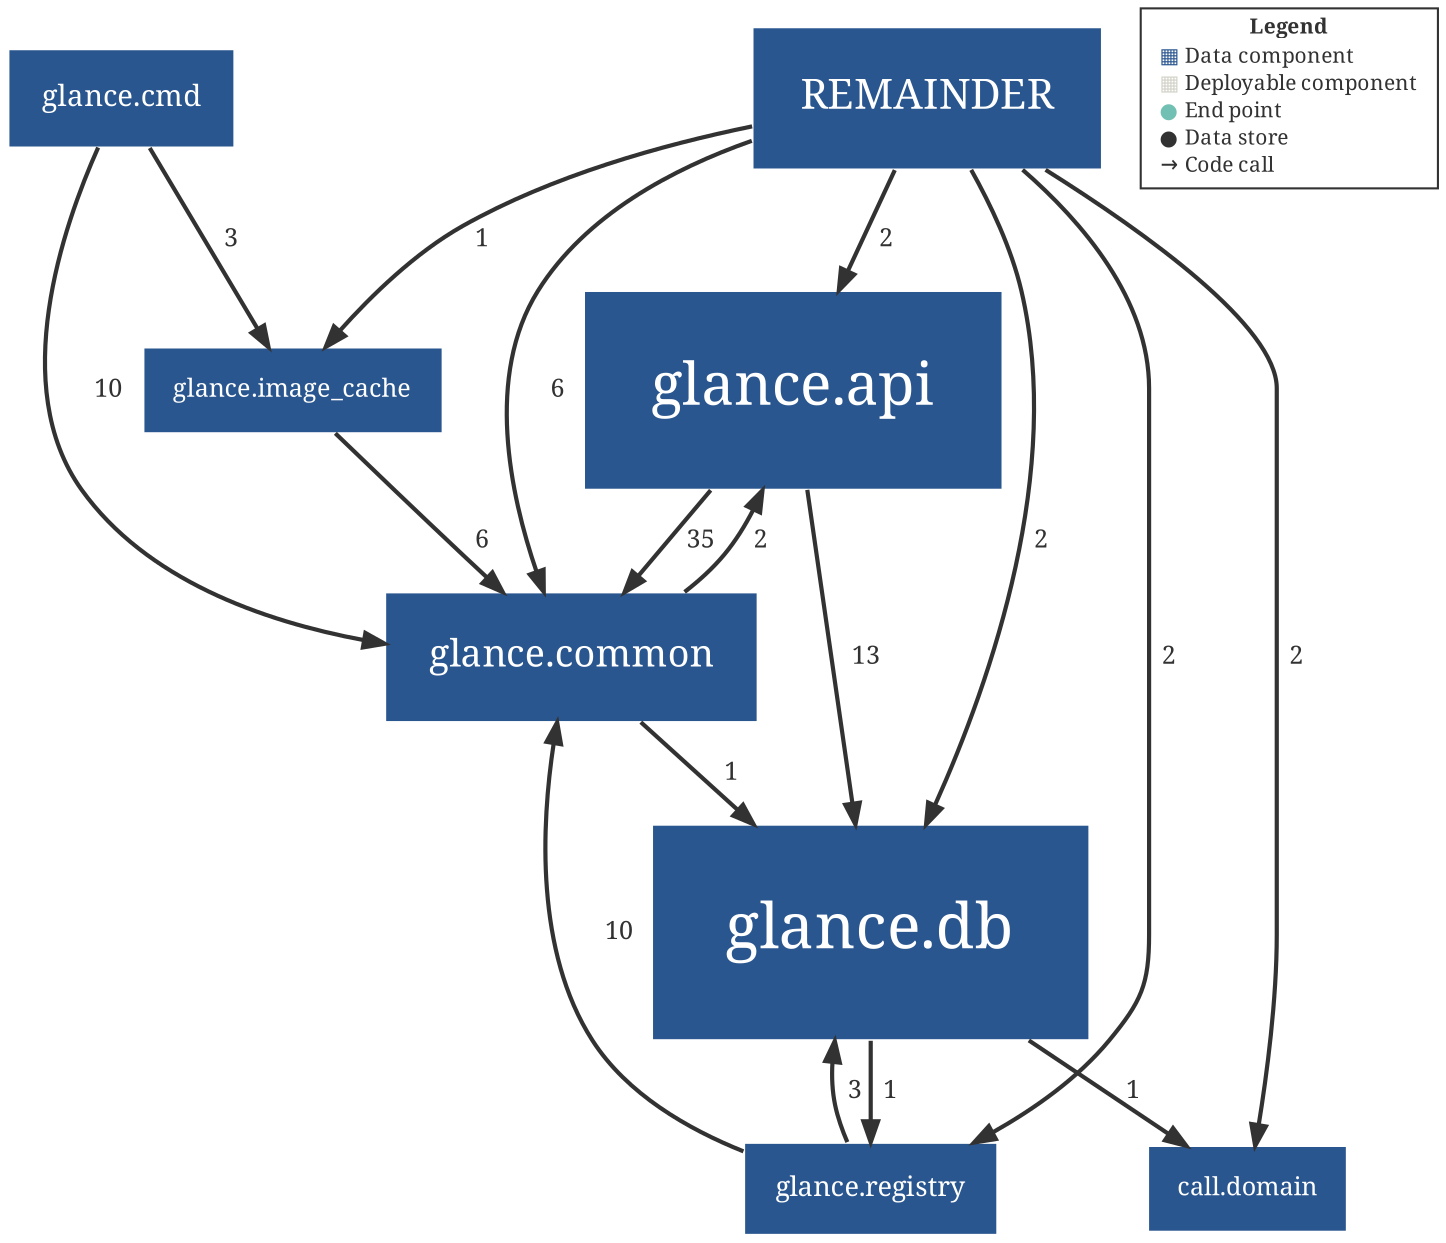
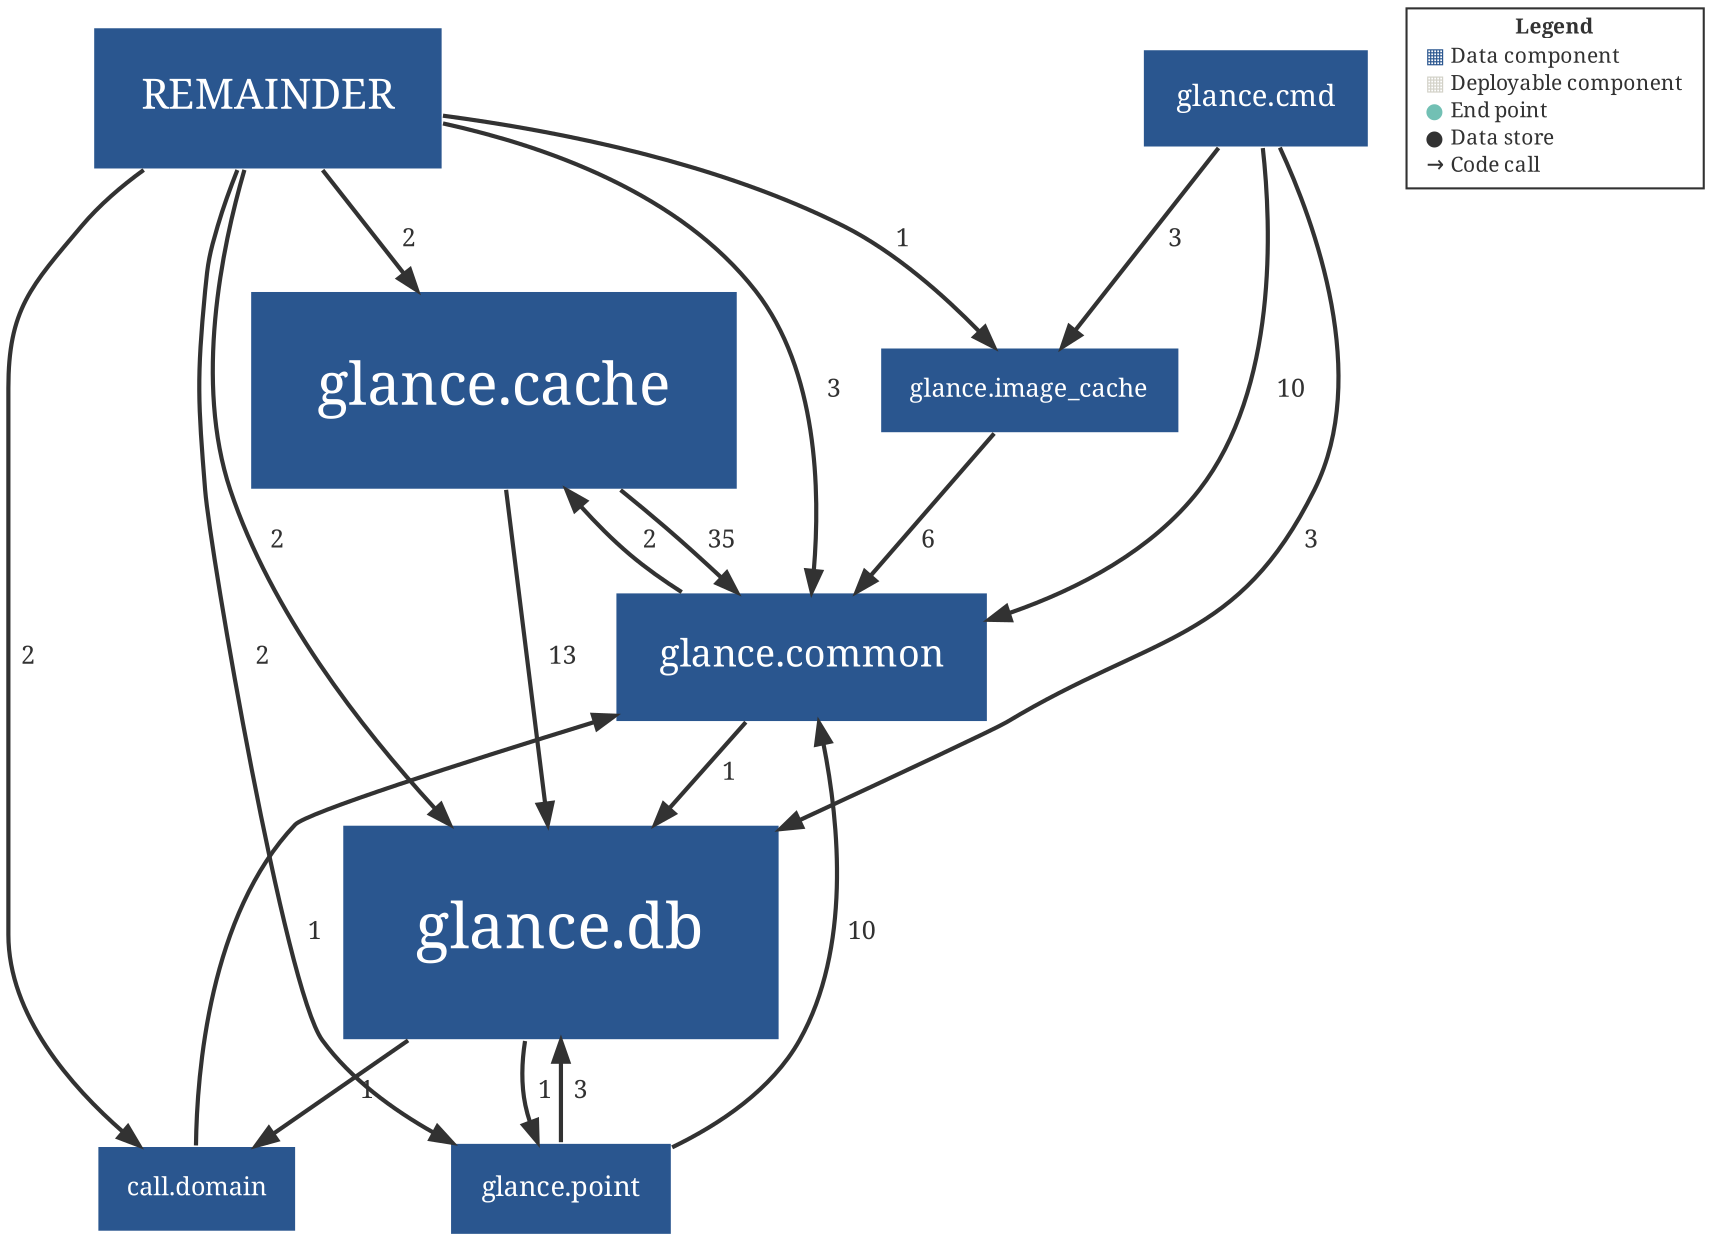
(552, 390) -> (828, 390)
(793, 390) -> (494, 390)
none -> (1234, 597)
none -> (287, 835)
(871, 1189) -> (561, 1189)
